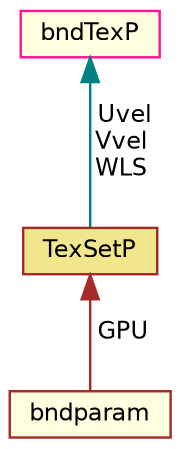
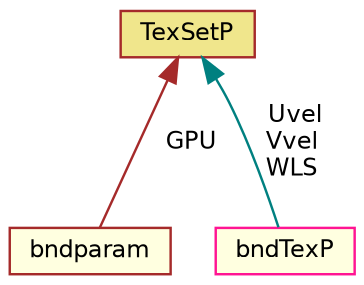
(90, 155) -> (251, 152)
